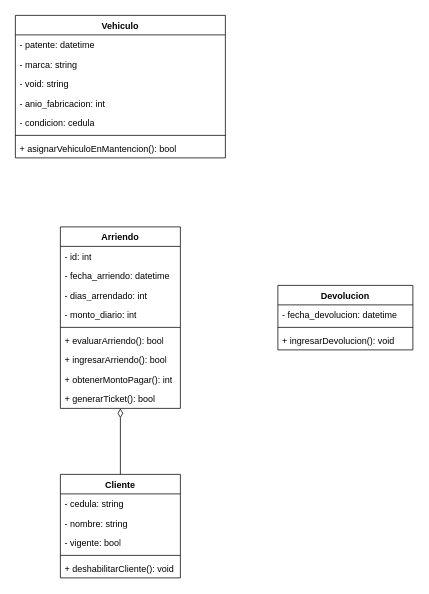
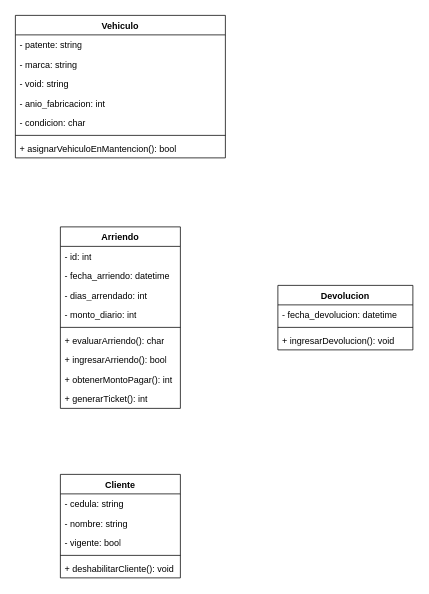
(63, 46) -> (58, 46)
(61, 124) -> (57, 124)
(121, 341) -> (121, 346)
(117, 400) -> (114, 400)
(120, 446) -> none
